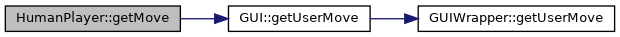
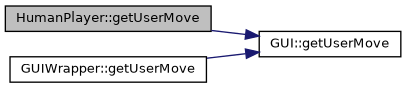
(93, 19) -> (108, 19)
(387, 19) -> (226, 56)
